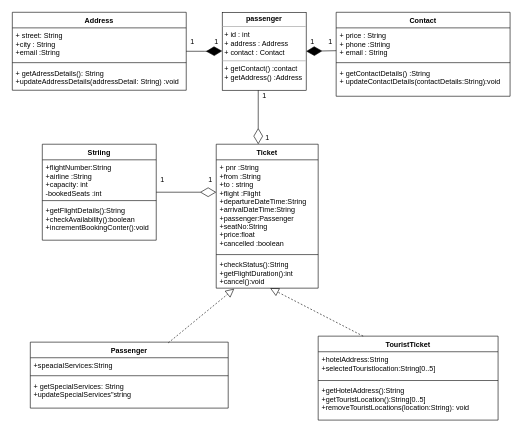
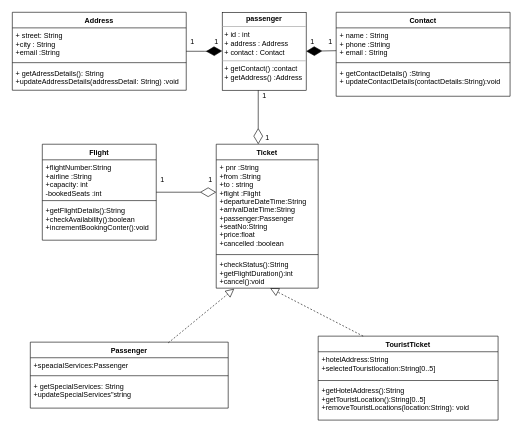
(366, 36) -> (365, 36)
(99, 152) -> (99, 152)
(77, 366) -> (84, 366)
